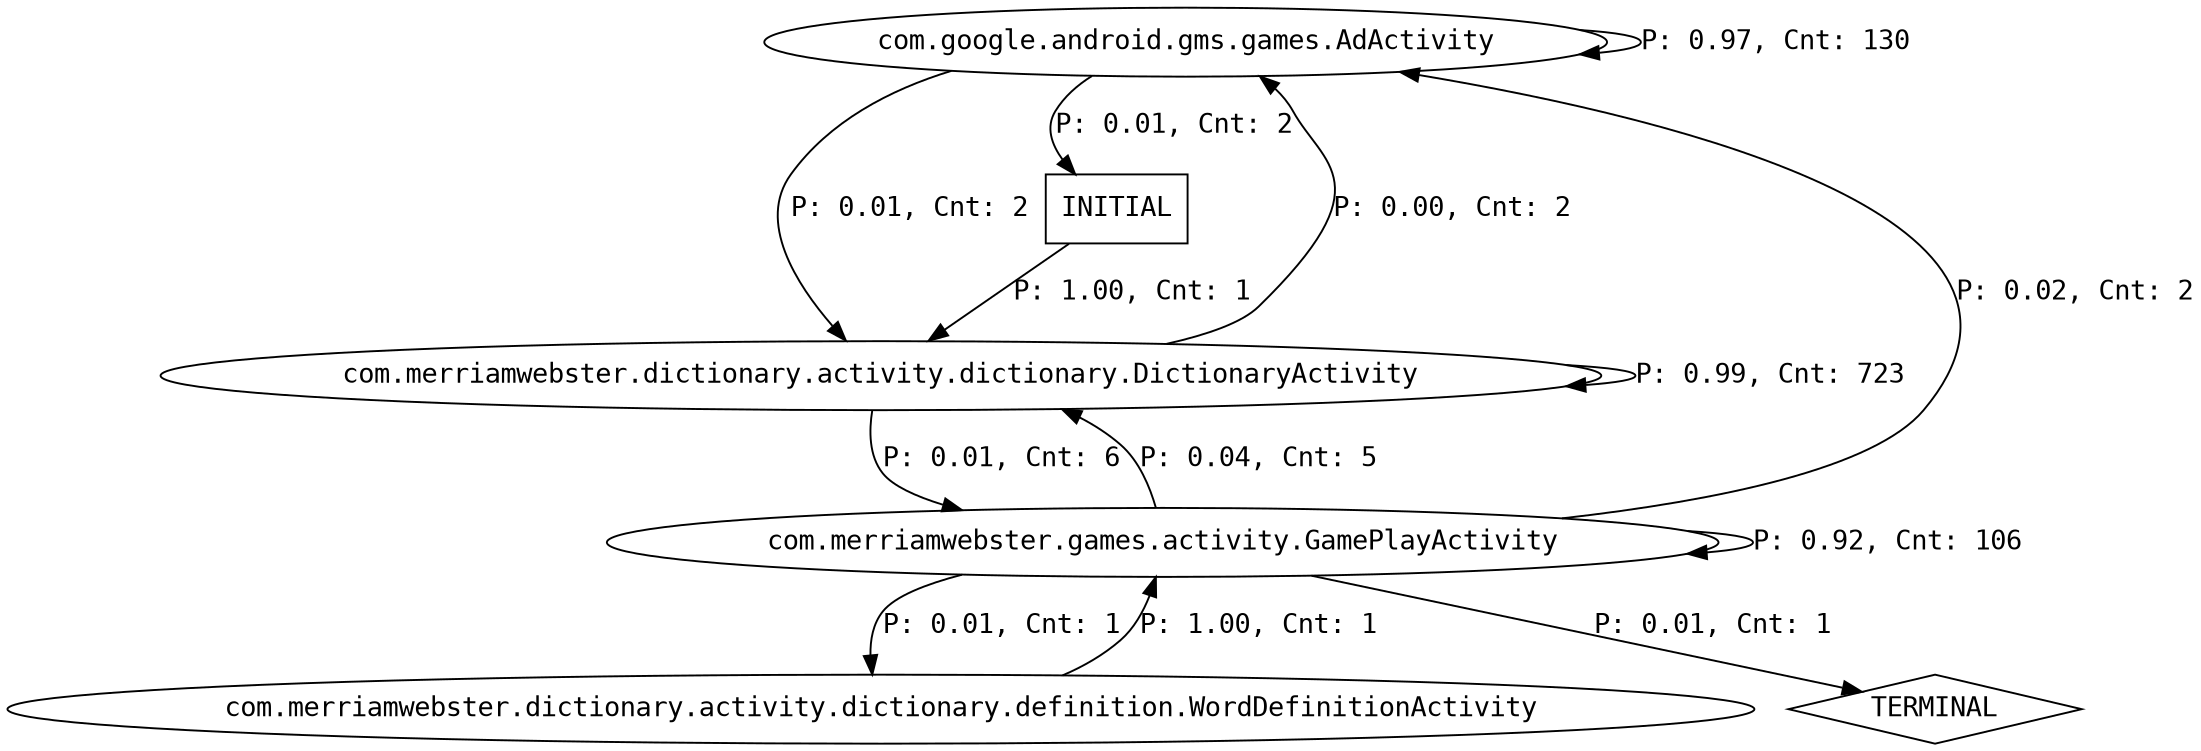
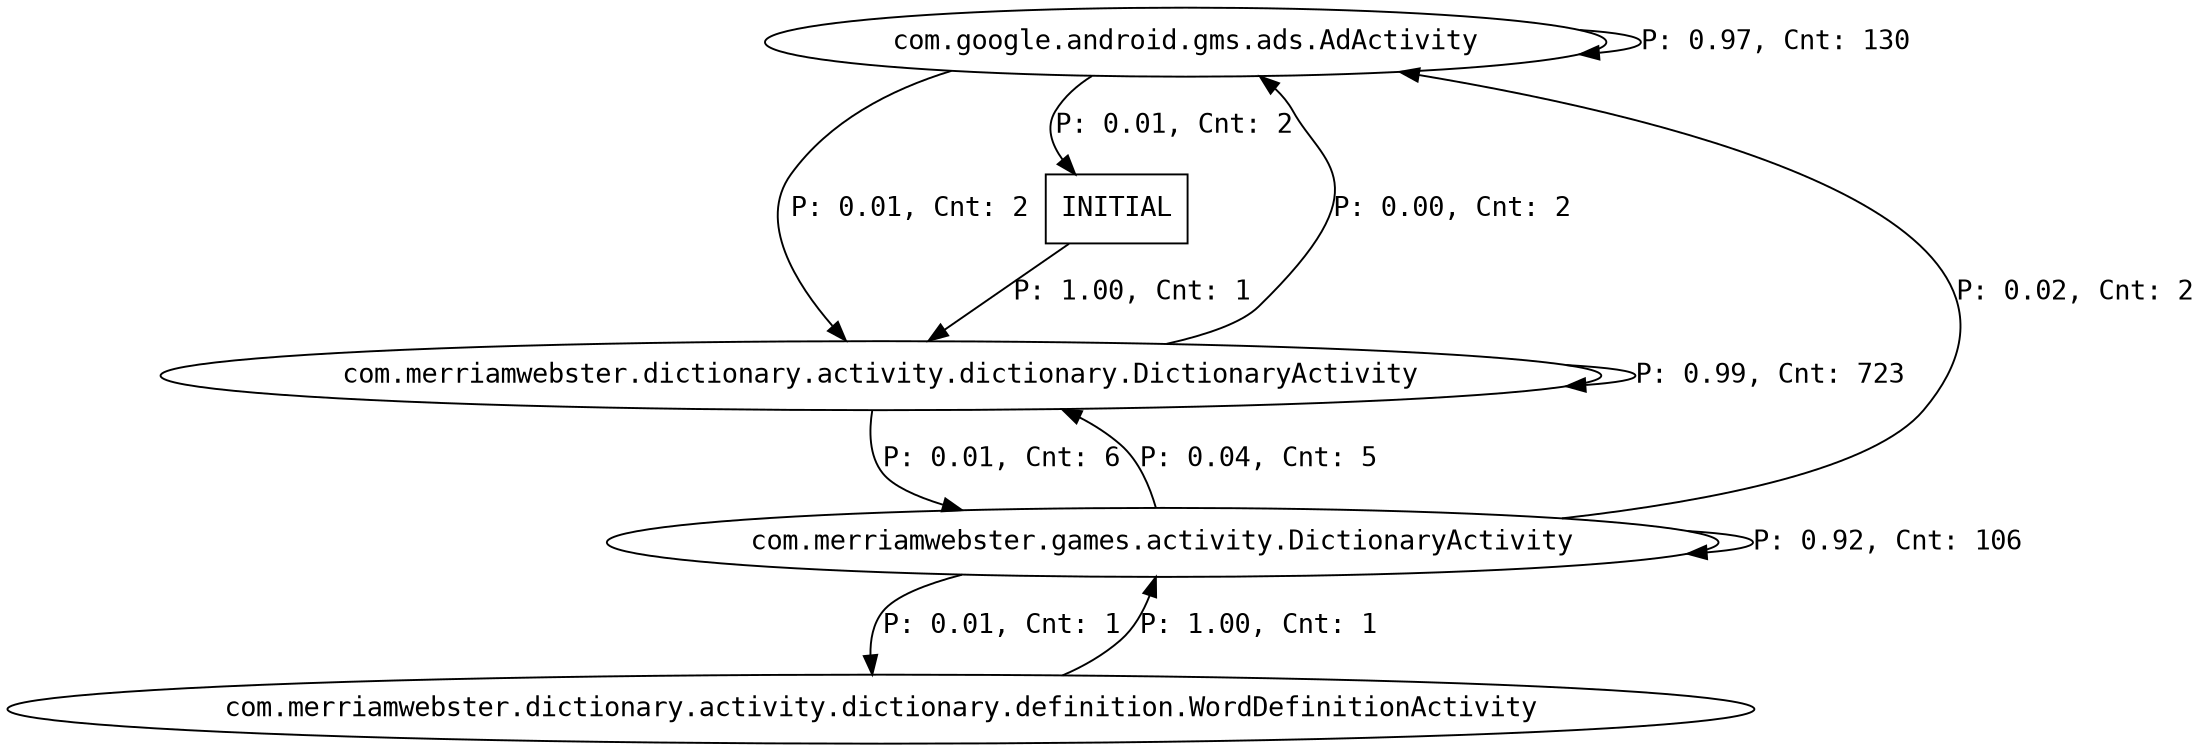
(1186, 42) -> (1186, 42)
(1163, 542) -> (1163, 542)
(1935, 709) -> none
